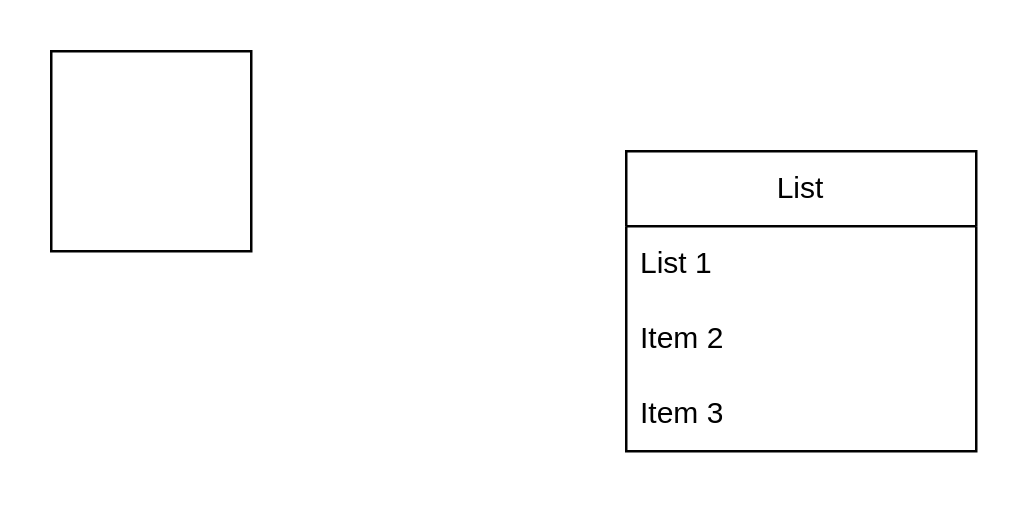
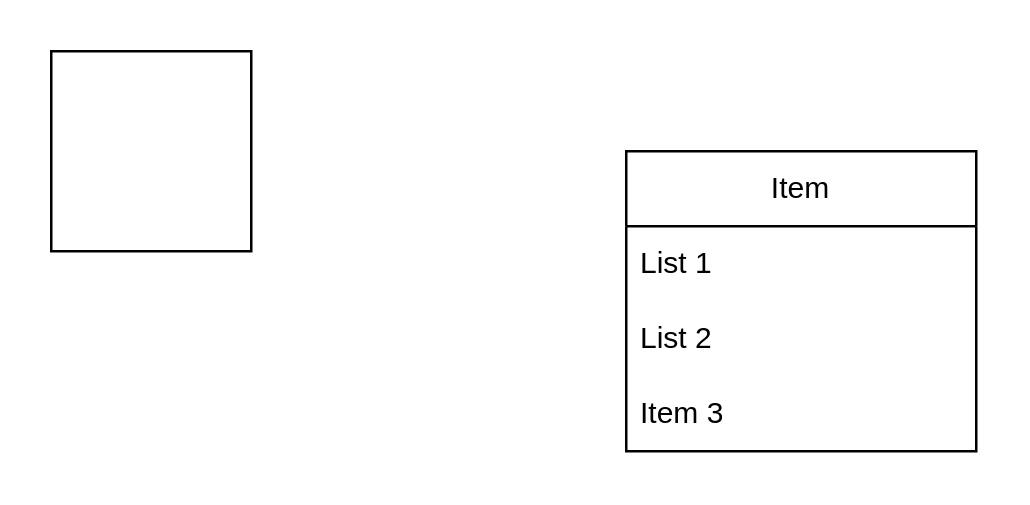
(801, 189) -> (801, 189)
(688, 339) -> (684, 339)
